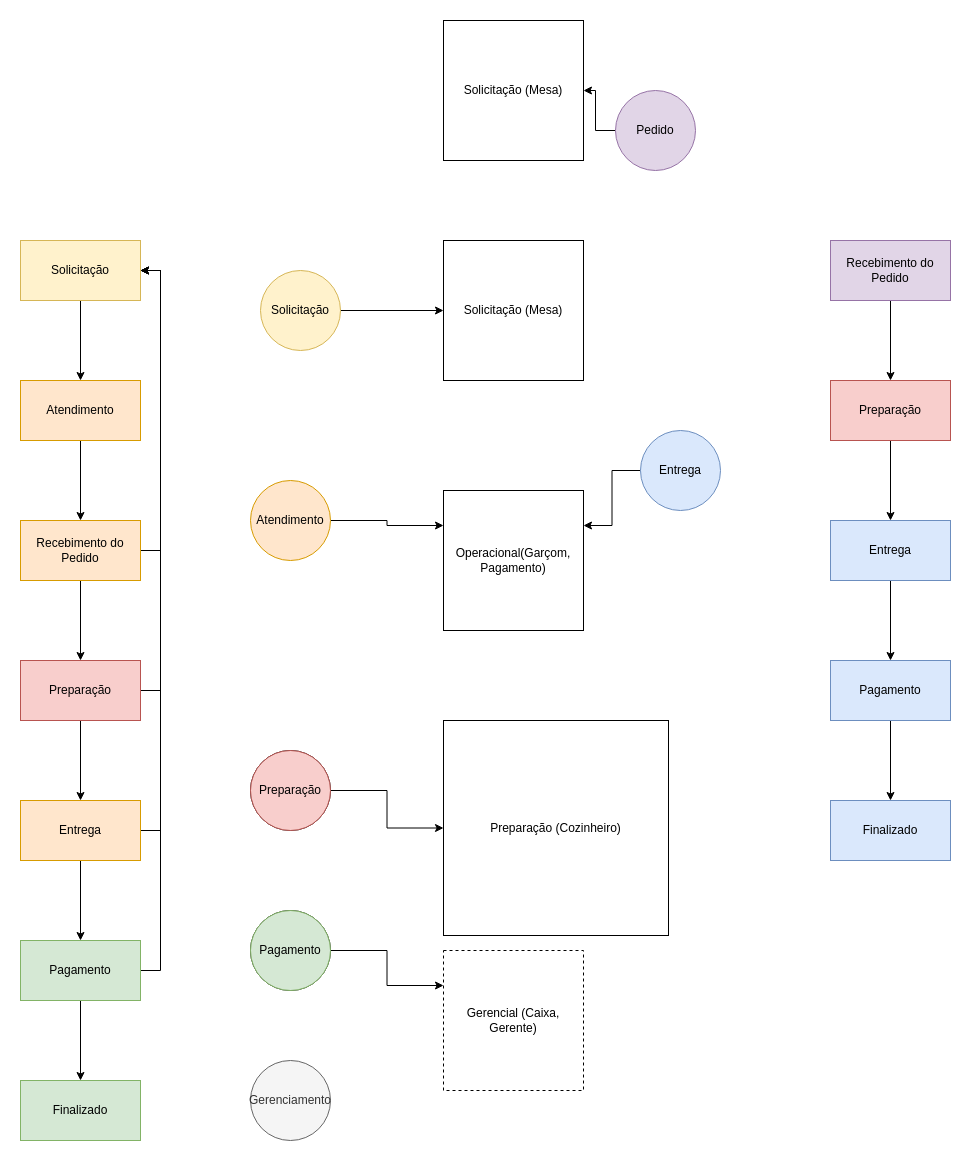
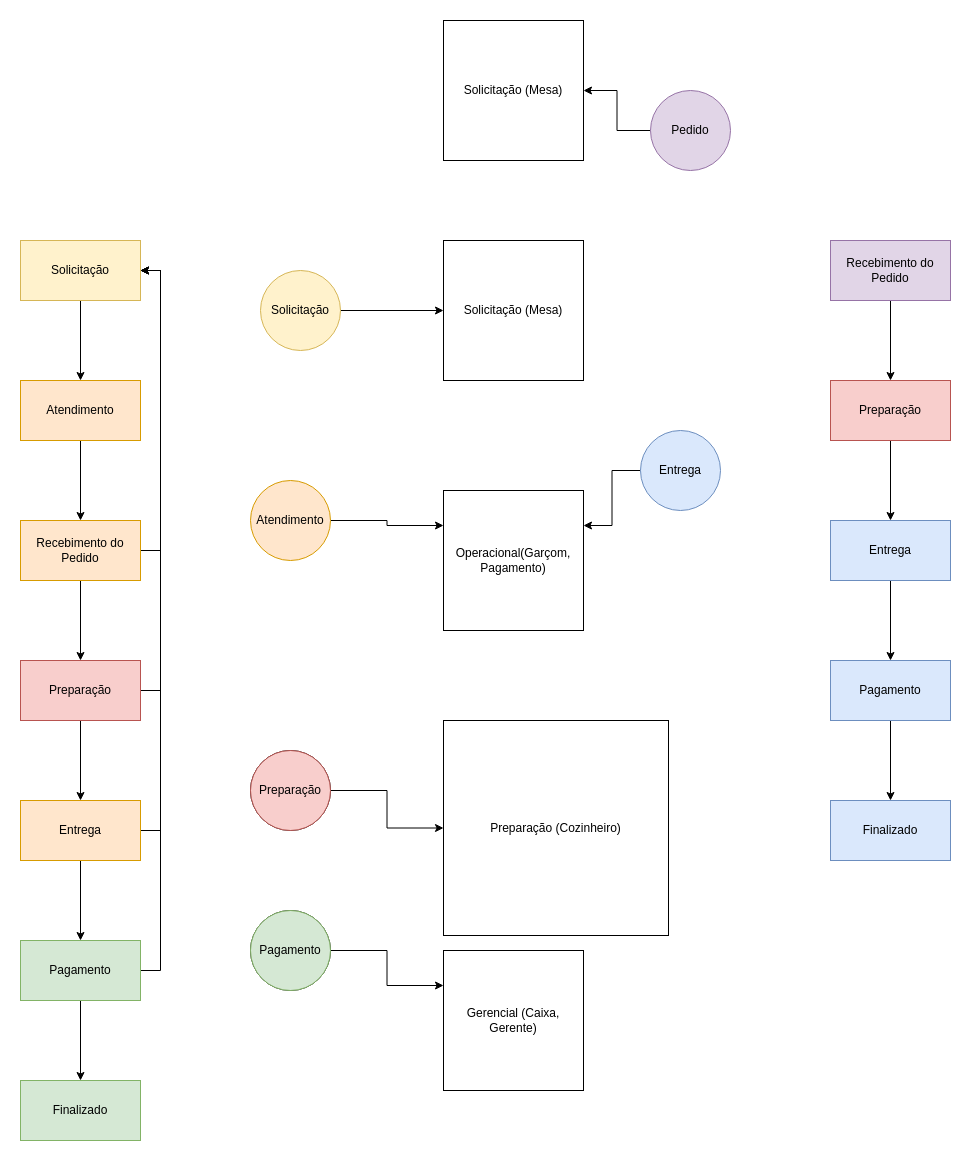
(656, 131) -> (691, 131)
(514, 1021) -> (514, 1021)
(291, 1101) -> none
